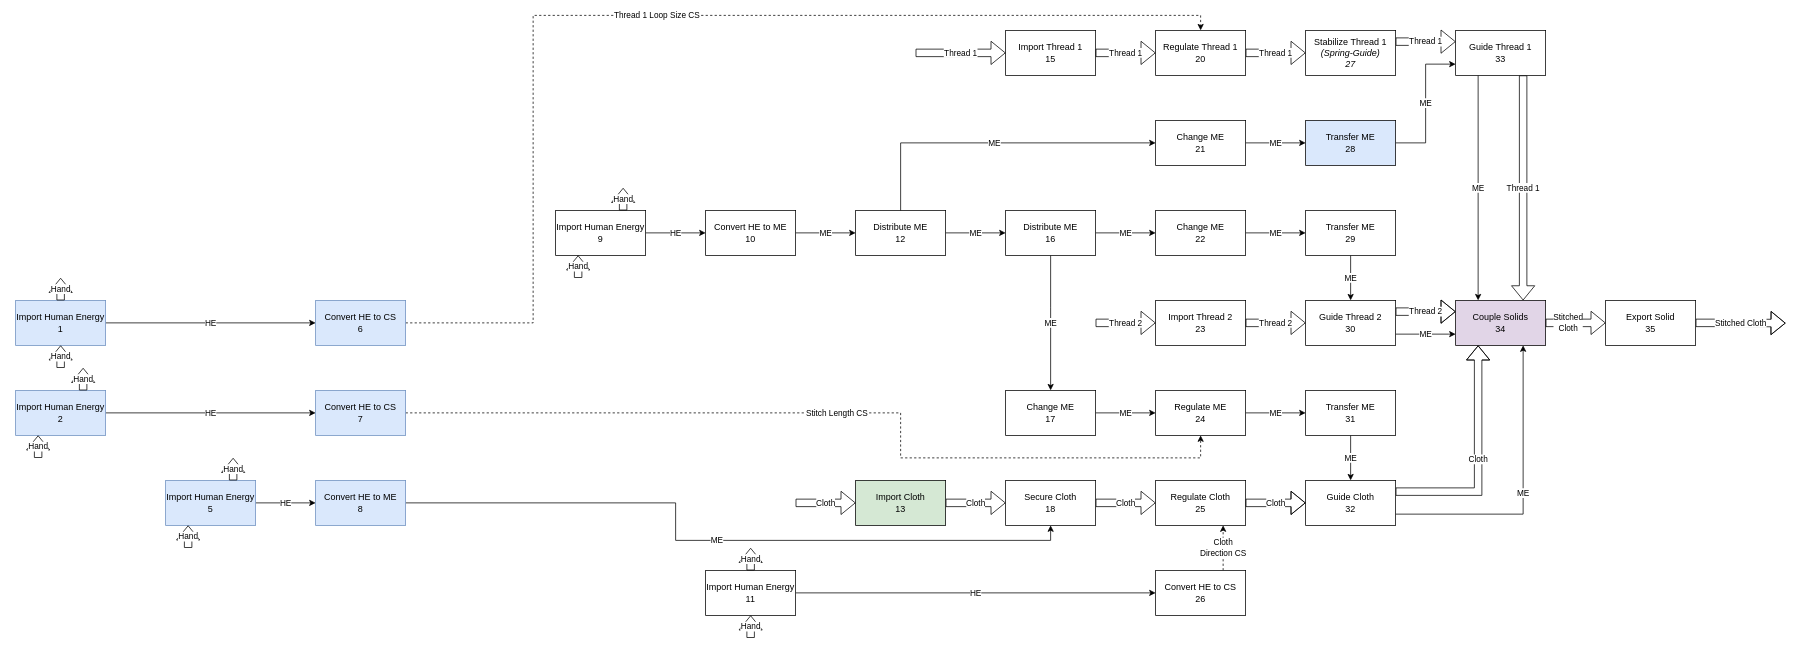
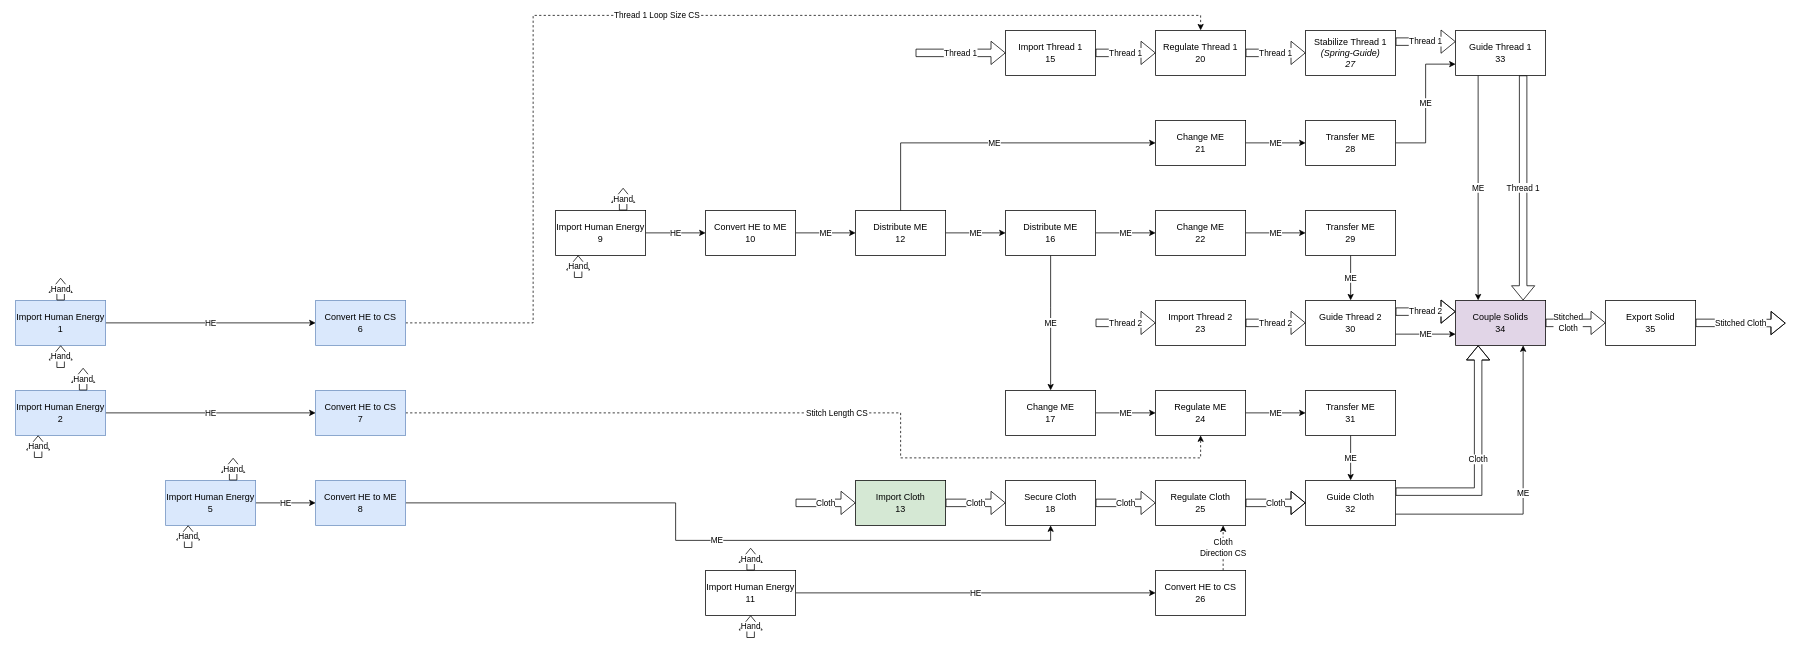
(1350, 143) -> (1350, 143)
